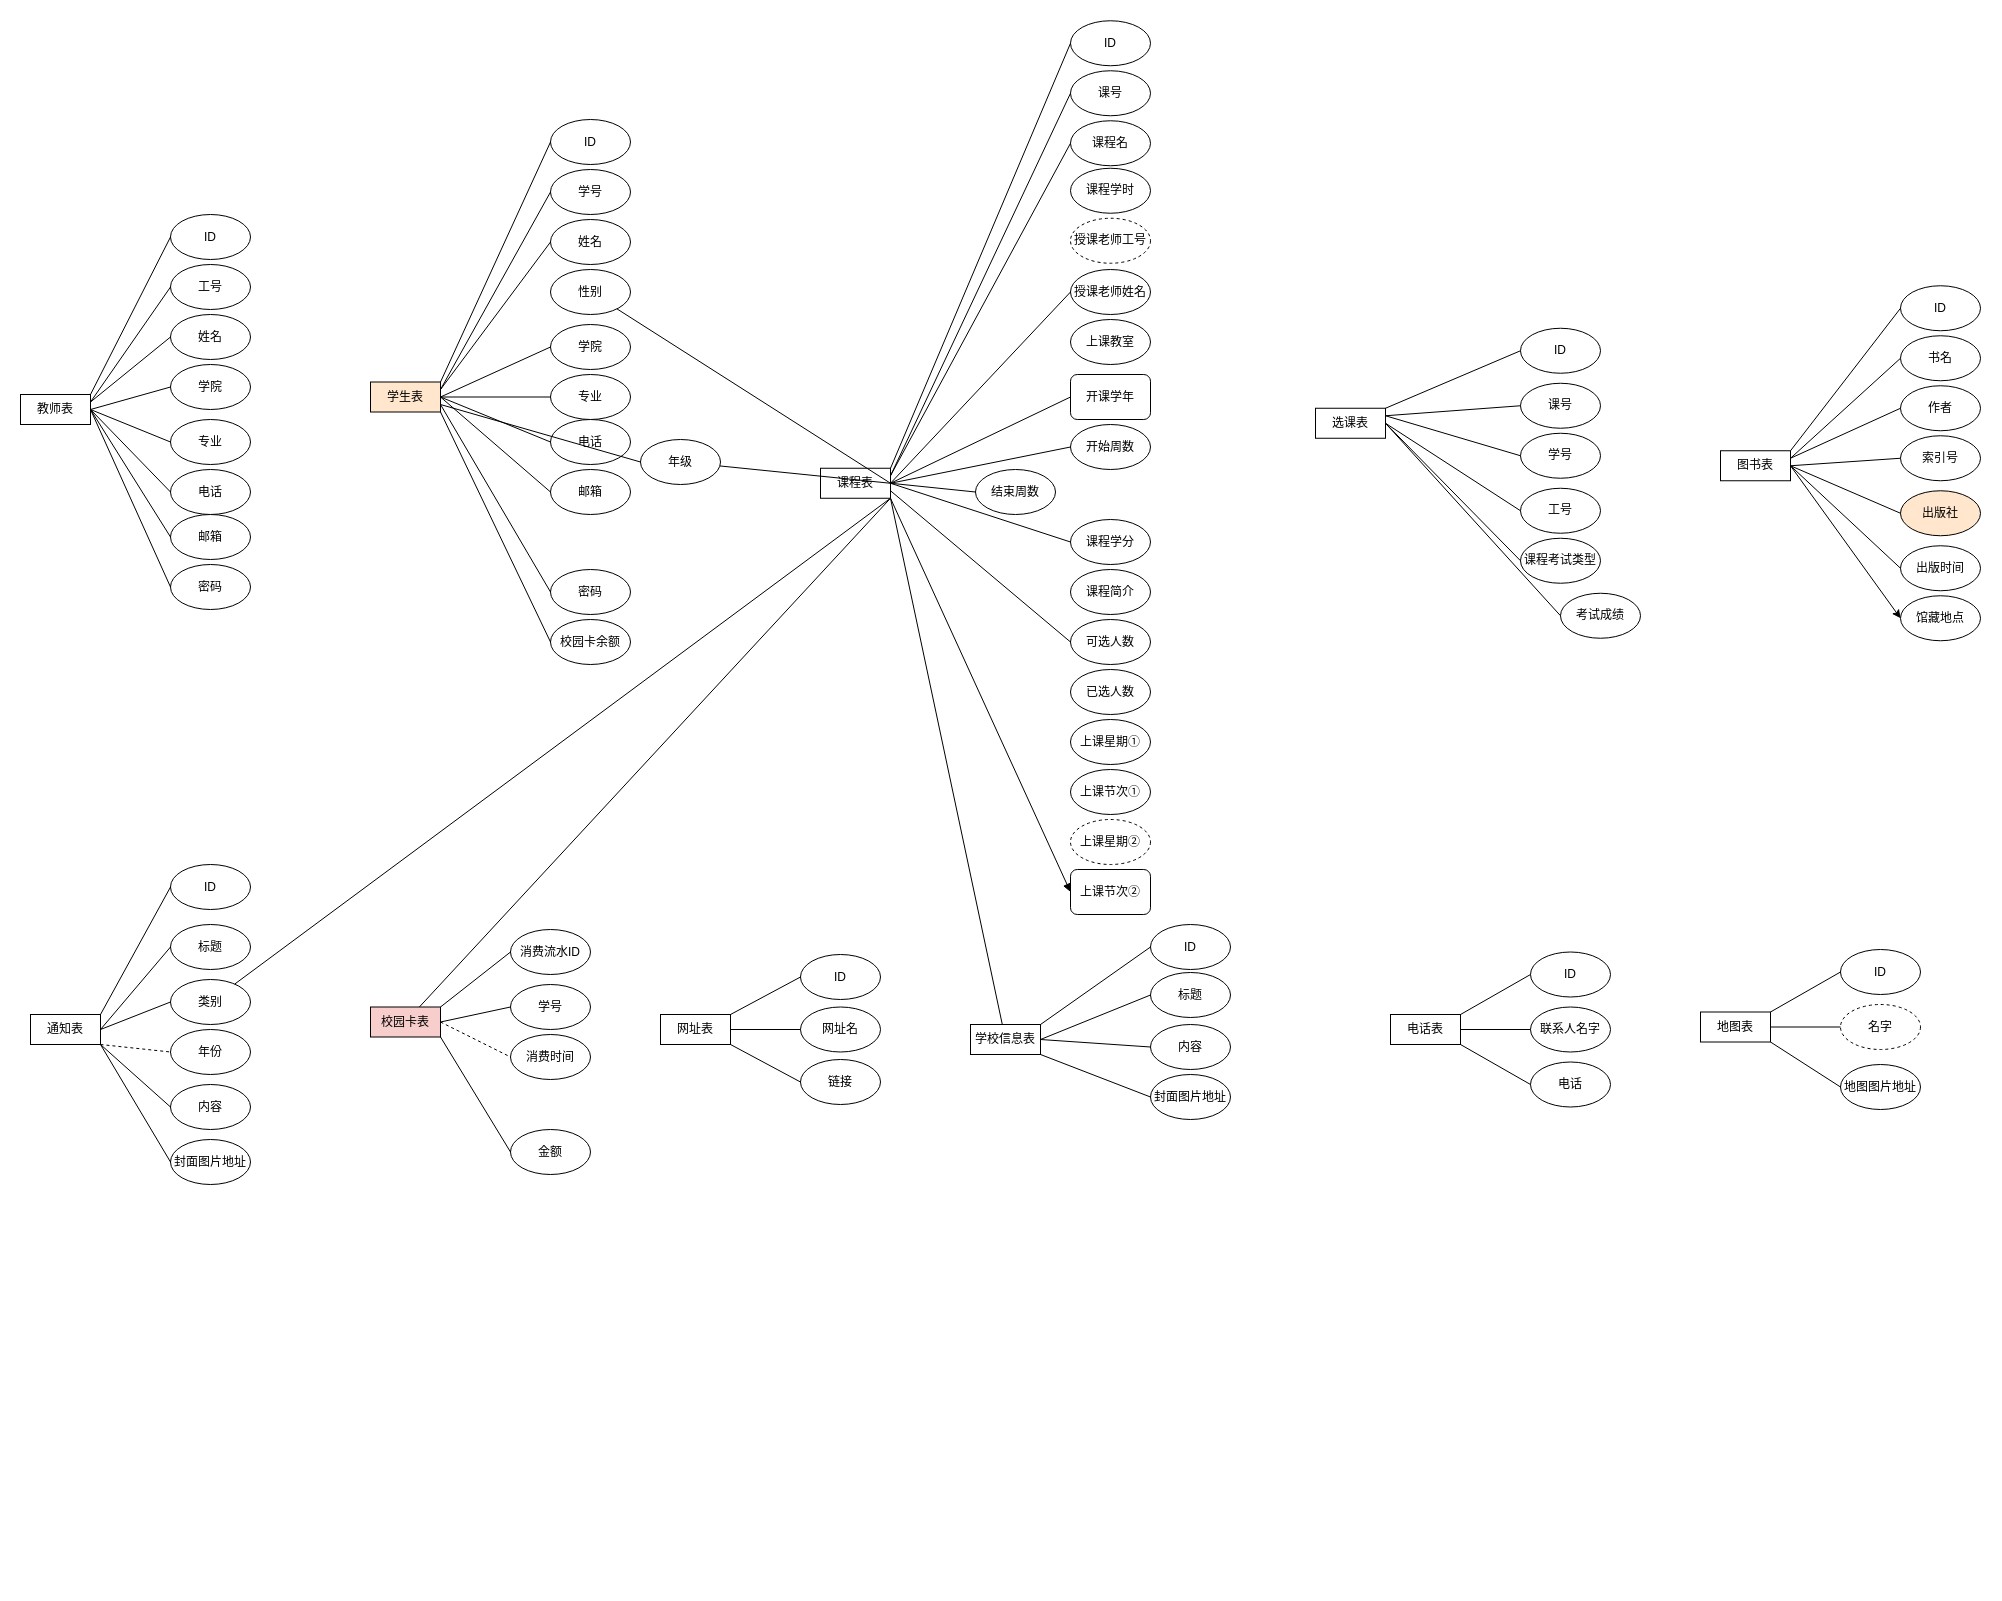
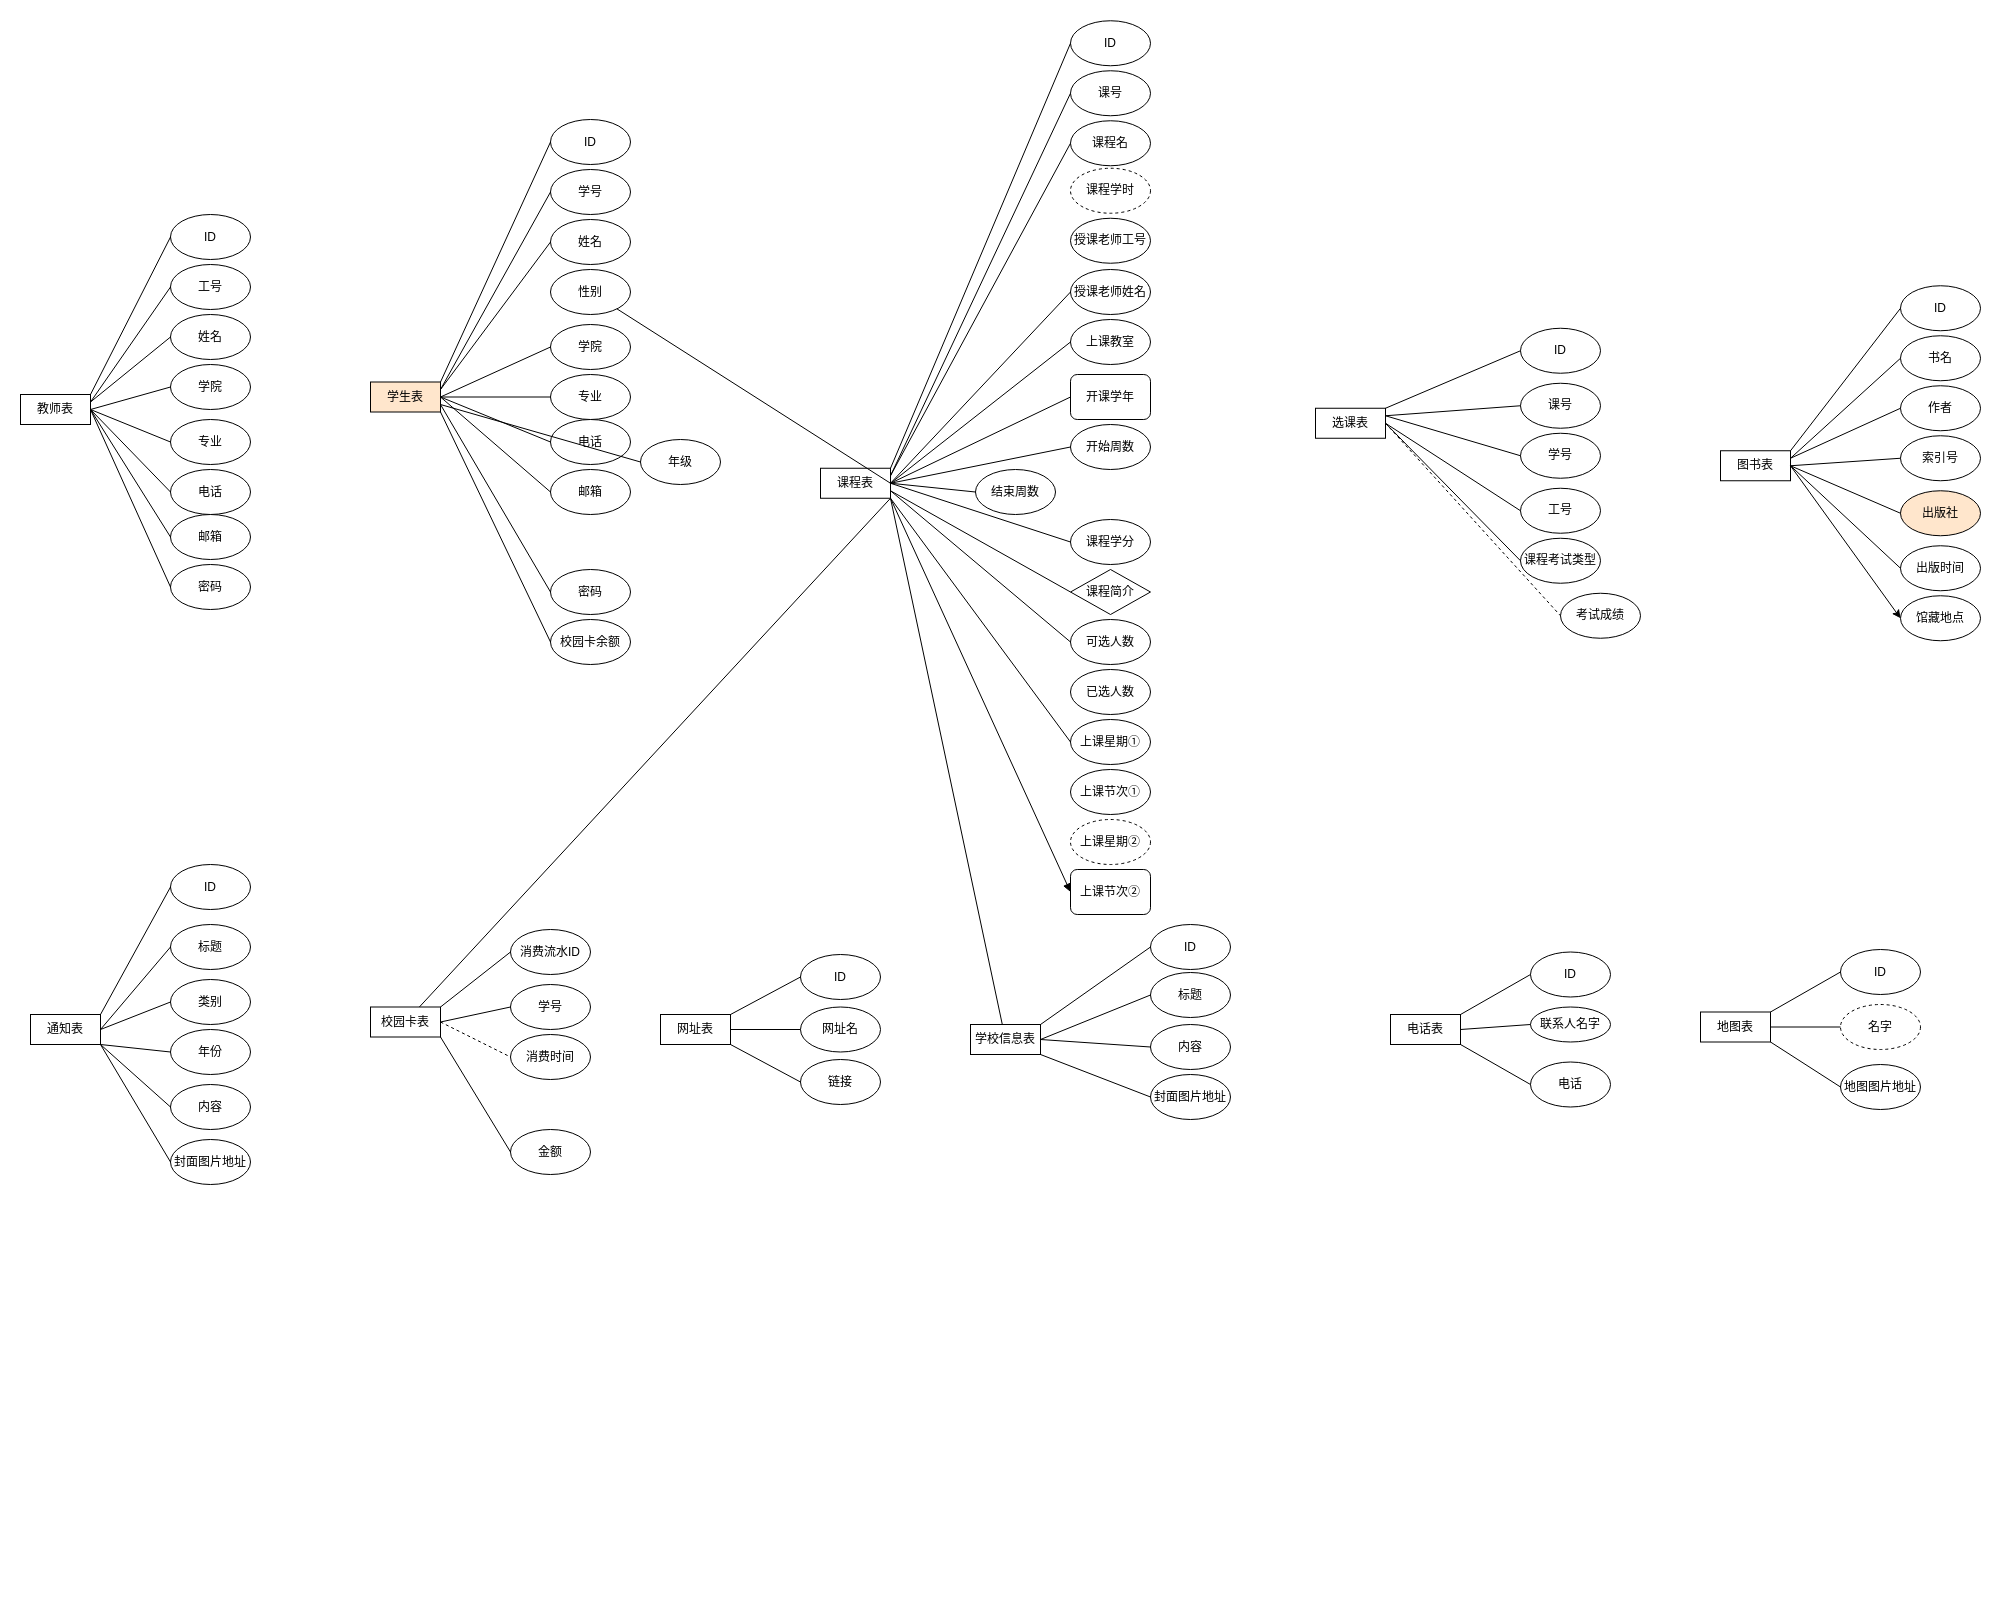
(1111, 191) -> (1111, 191)
(1111, 241) -> (1111, 241)
(803, 474) -> (985, 409)
(1485, 533) -> (1485, 533)
none -> (985, 544)
(1111, 592) -> (1111, 592)
(559, 744) -> (981, 621)
(406, 1022) -> (406, 1022)
(1571, 1030) -> (1571, 1025)
(137, 1048) -> (137, 1048)
